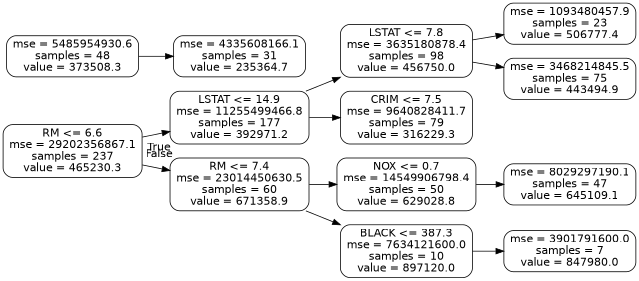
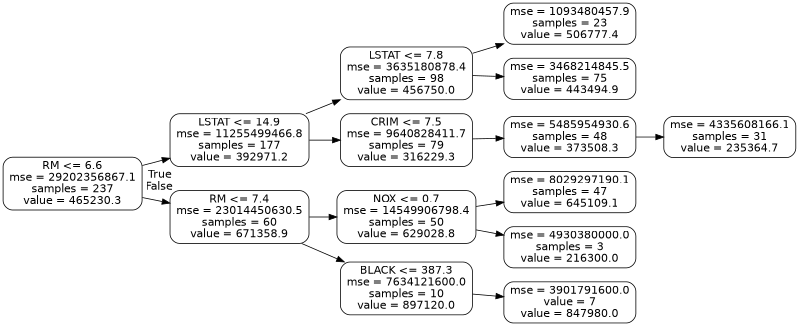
none -> (484, 139)
none -> (570, 247)
(570, 251) -> (570, 302)
